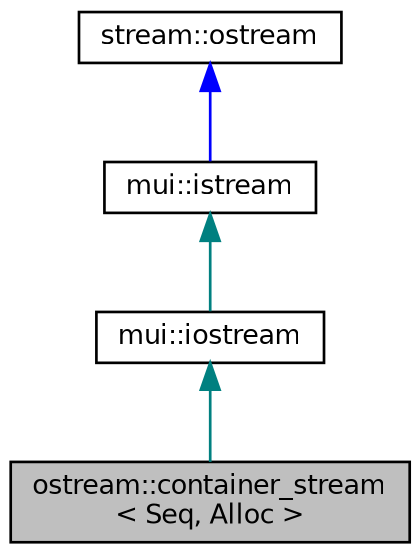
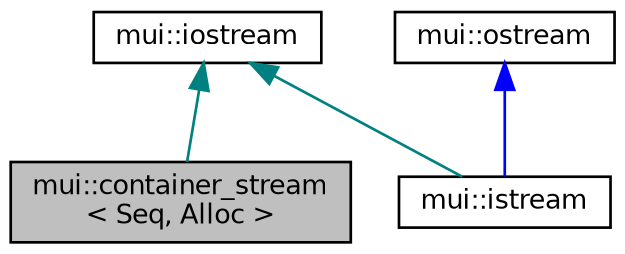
(210, 37) -> (505, 37)
(210, 276) -> (368, 126)
(210, 502) -> (181, 202)
